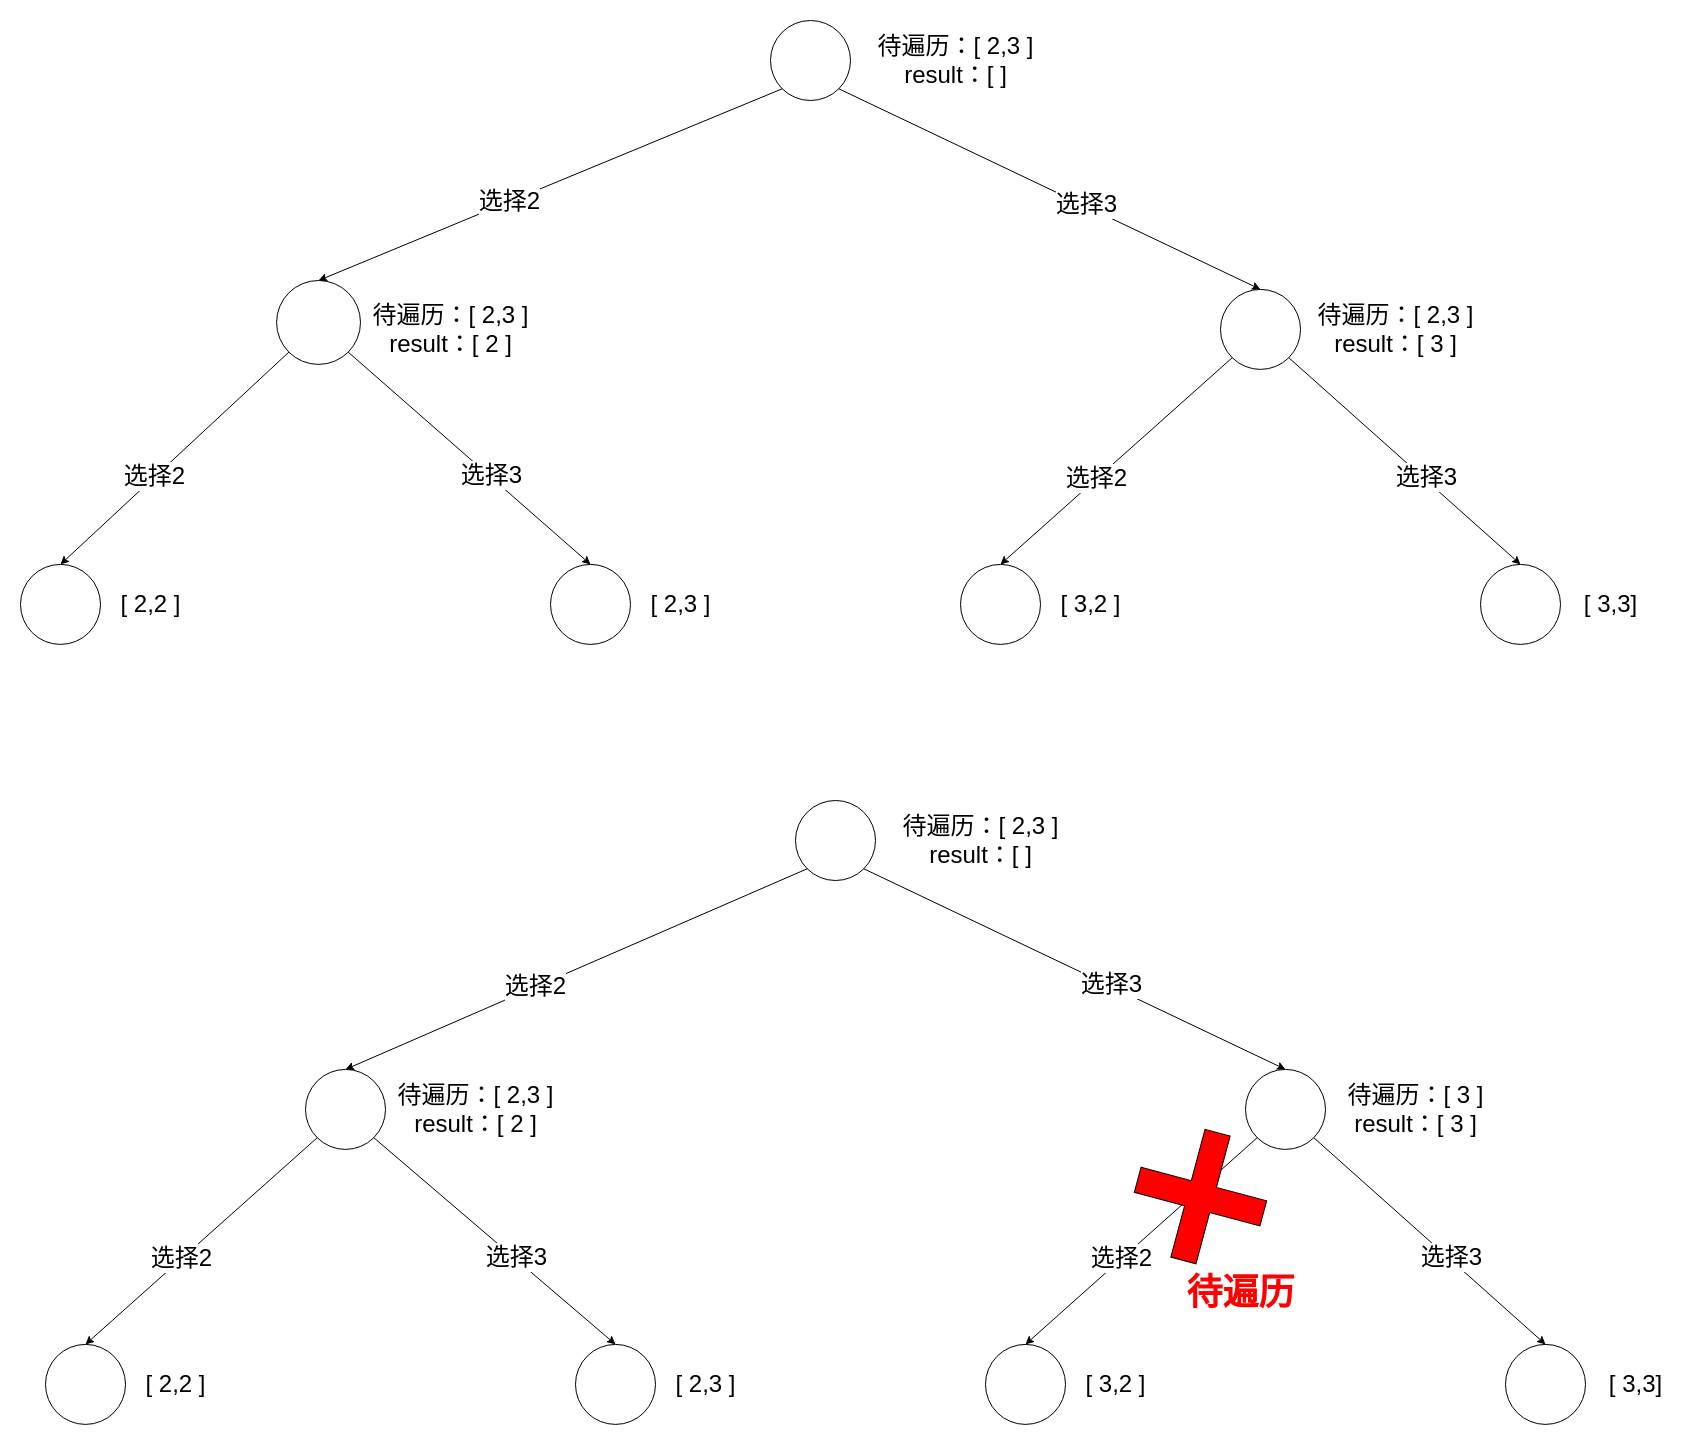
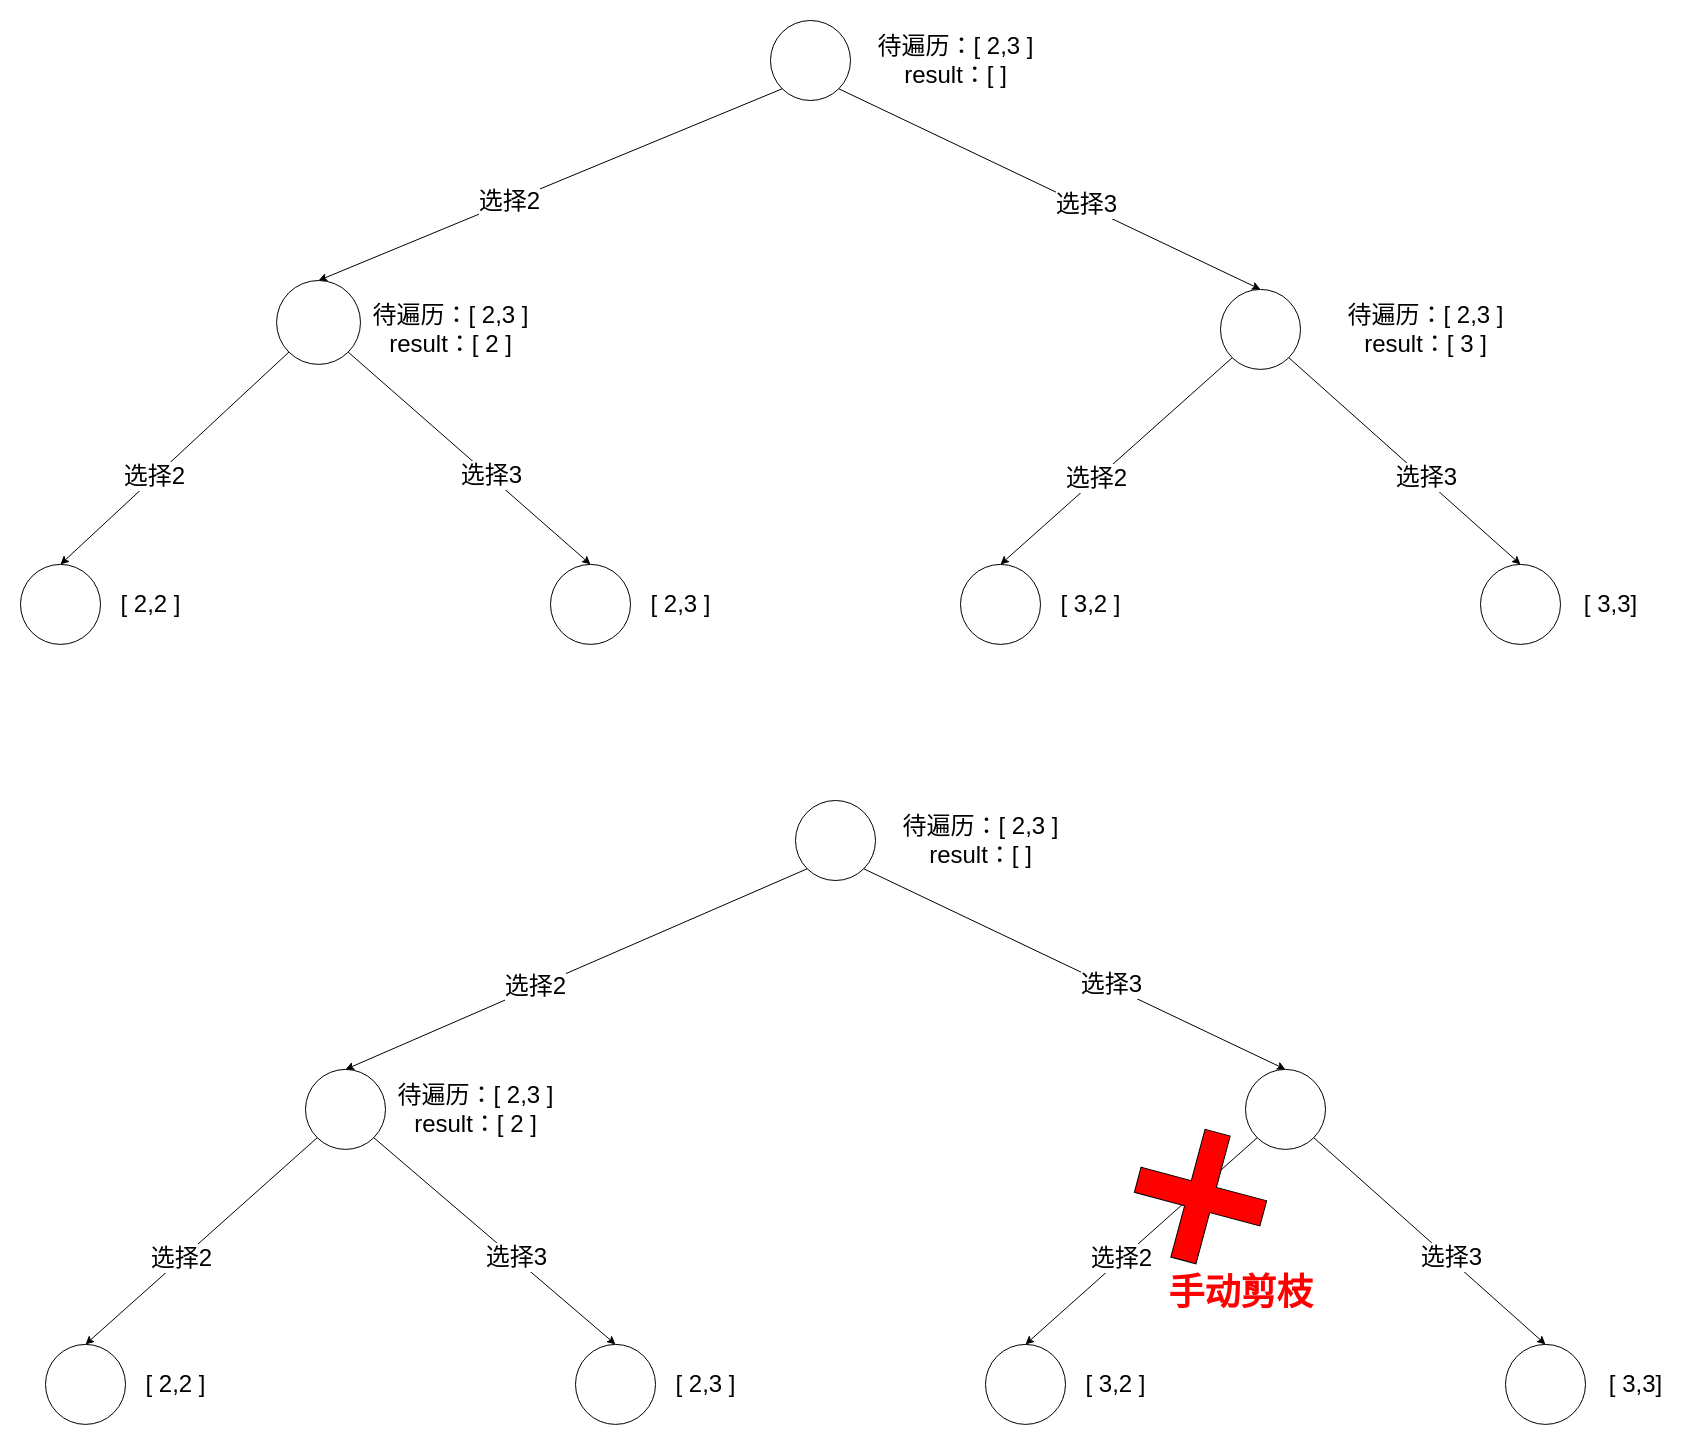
(1396, 329) -> (1426, 329)
(1416, 1109) -> none
(1241, 1293) -> (1241, 1293)
